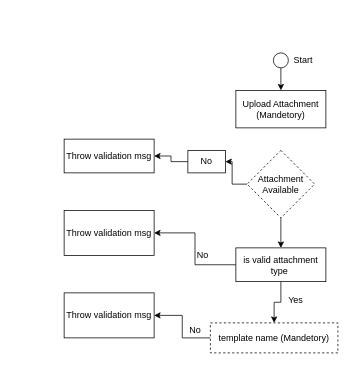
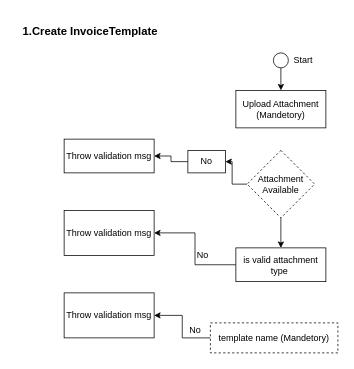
none -> (90, 30)
(296, 300) -> none
(279, 302) -> none
